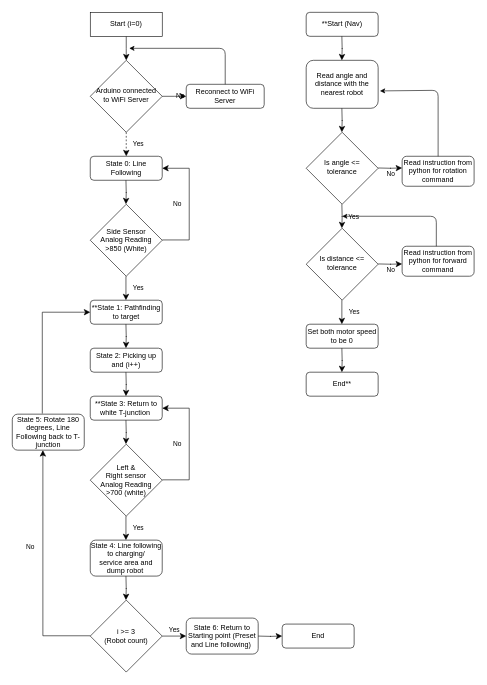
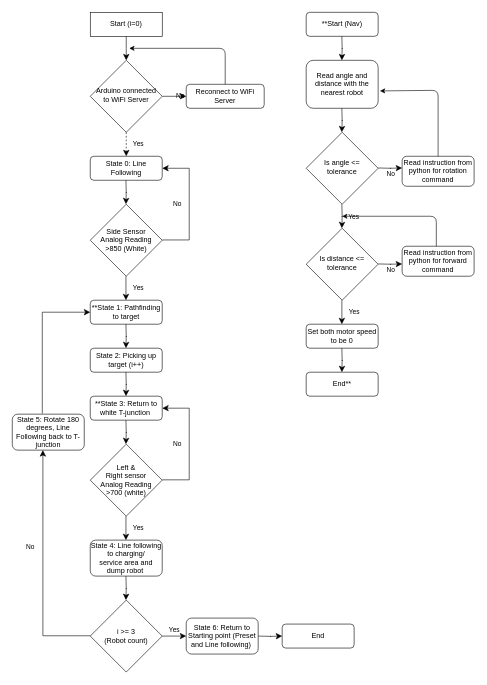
(126, 360) -> (126, 360)
